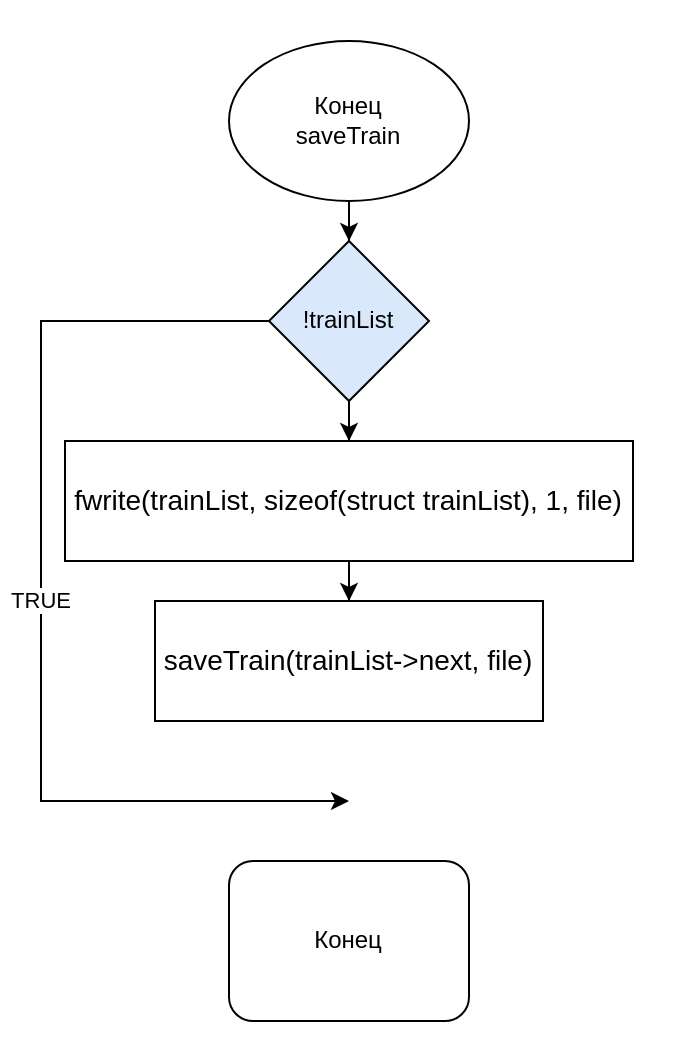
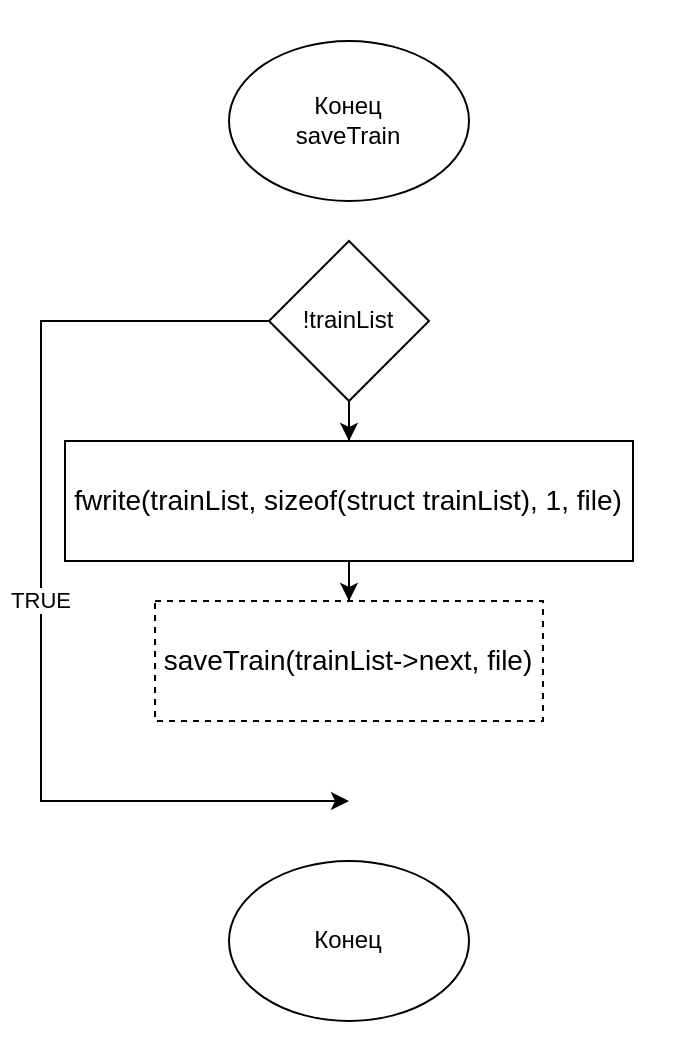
(349, 228) -> none
(349, 321) -> (349, 321)
(349, 661) -> (349, 661)
(349, 941) -> (349, 941)
